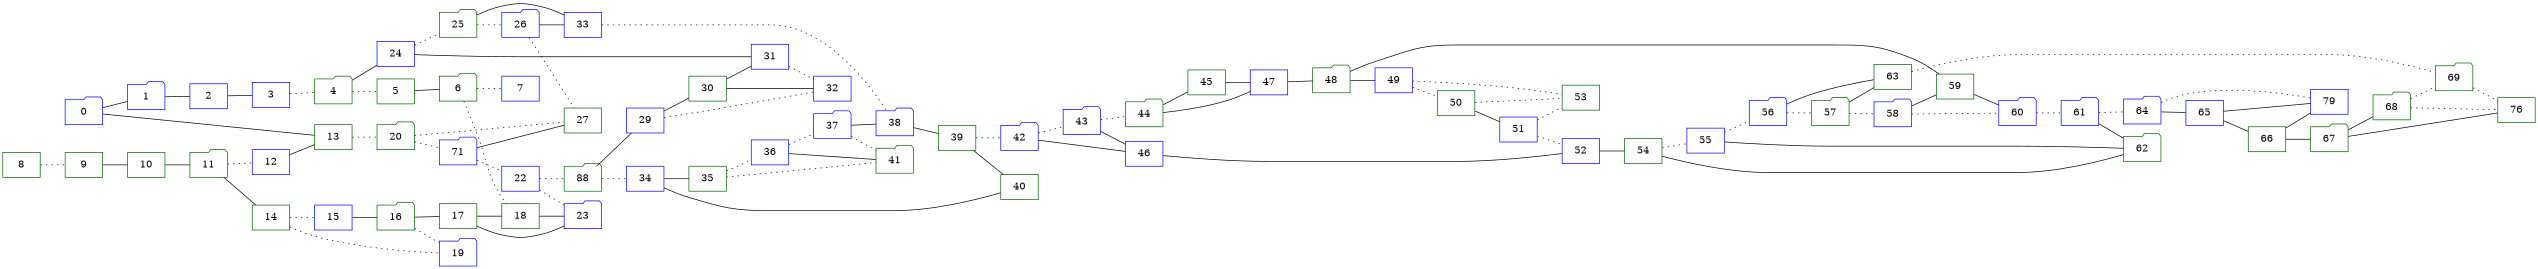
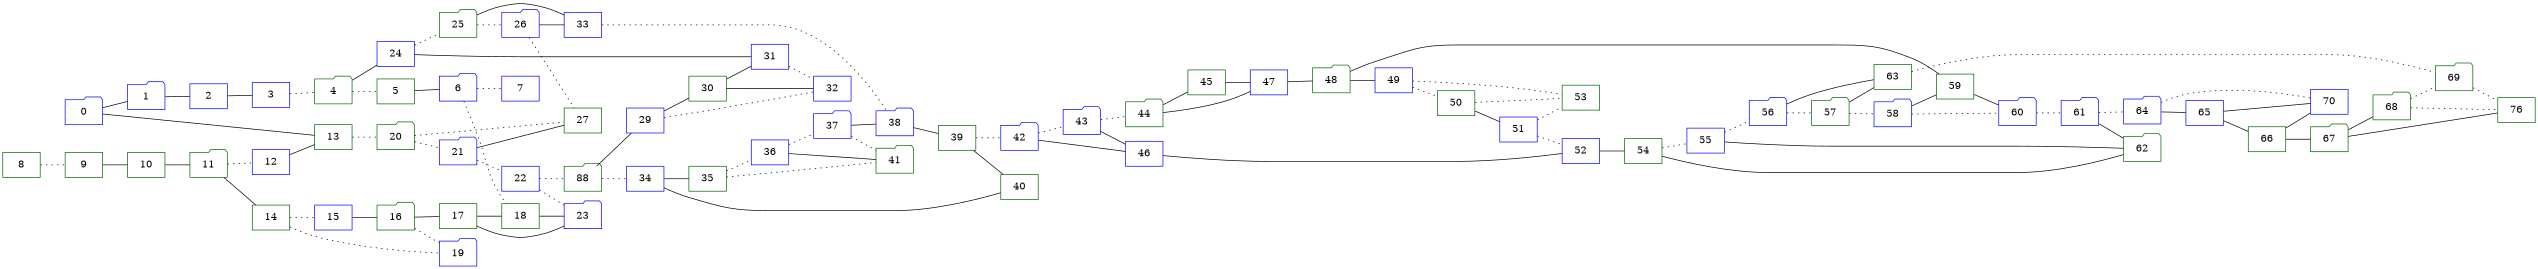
(458, 89) -> (458, 89)
(2329, 102) -> (2329, 102)
(458, 152) -> (458, 152)
